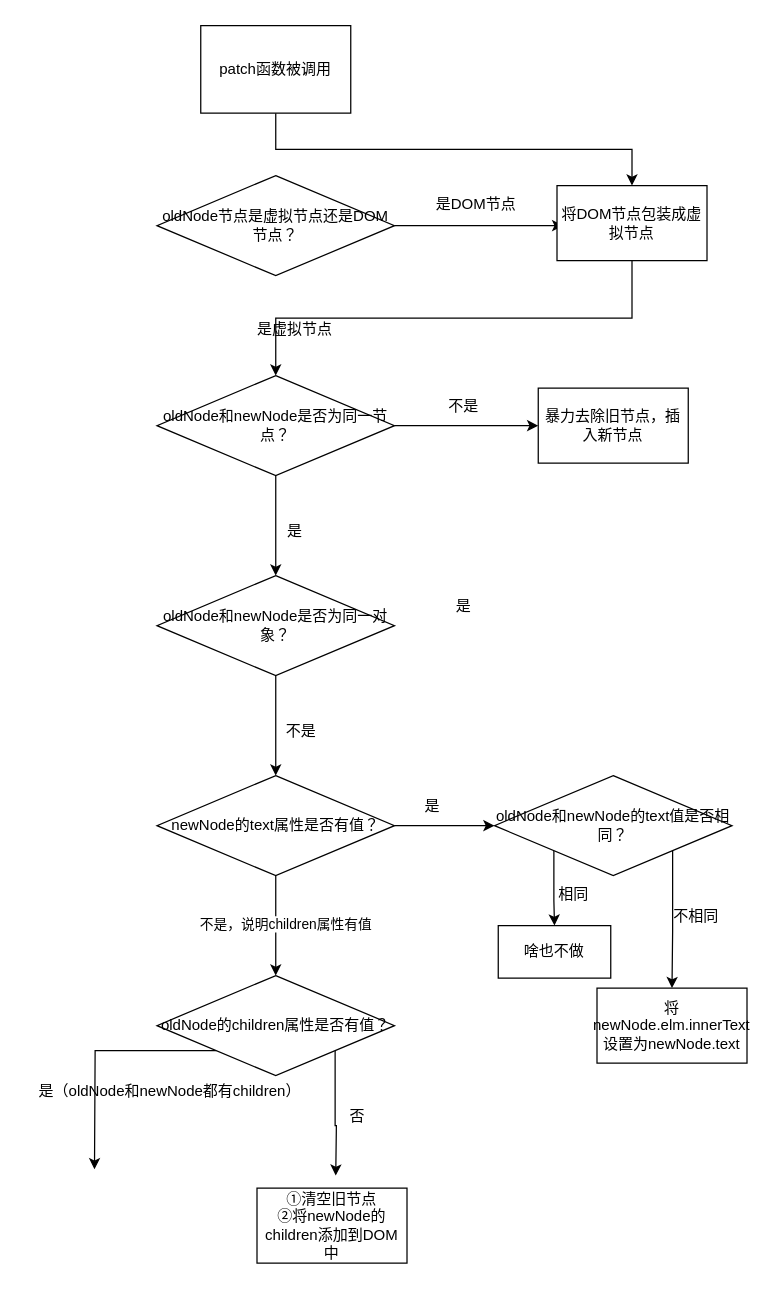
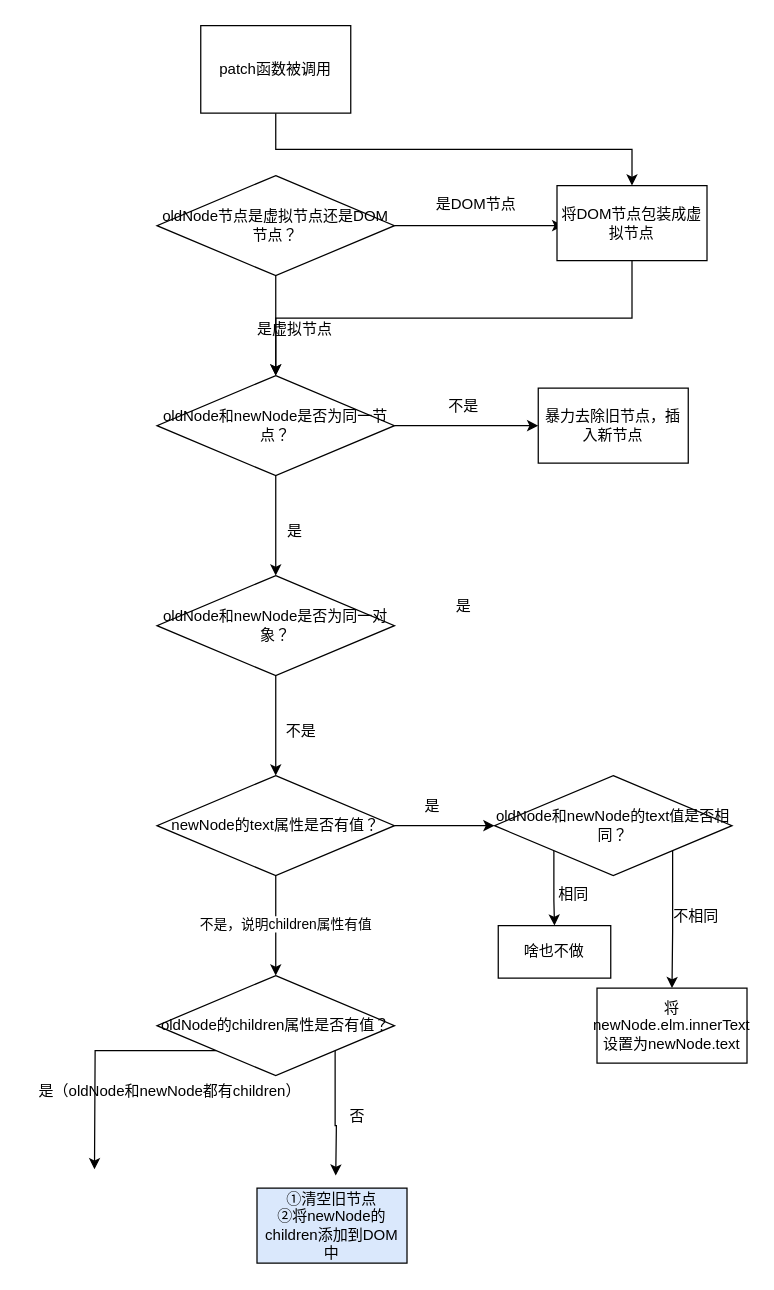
none -> (276, 295)
(332, 1226) -> (332, 1226)
